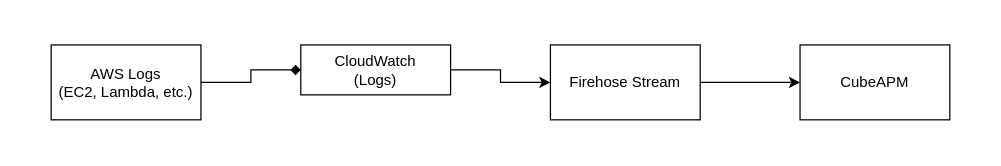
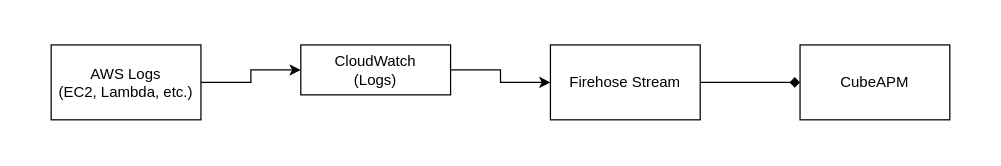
(290, 70) -> (291, 70)
(790, 83) -> (789, 83)
